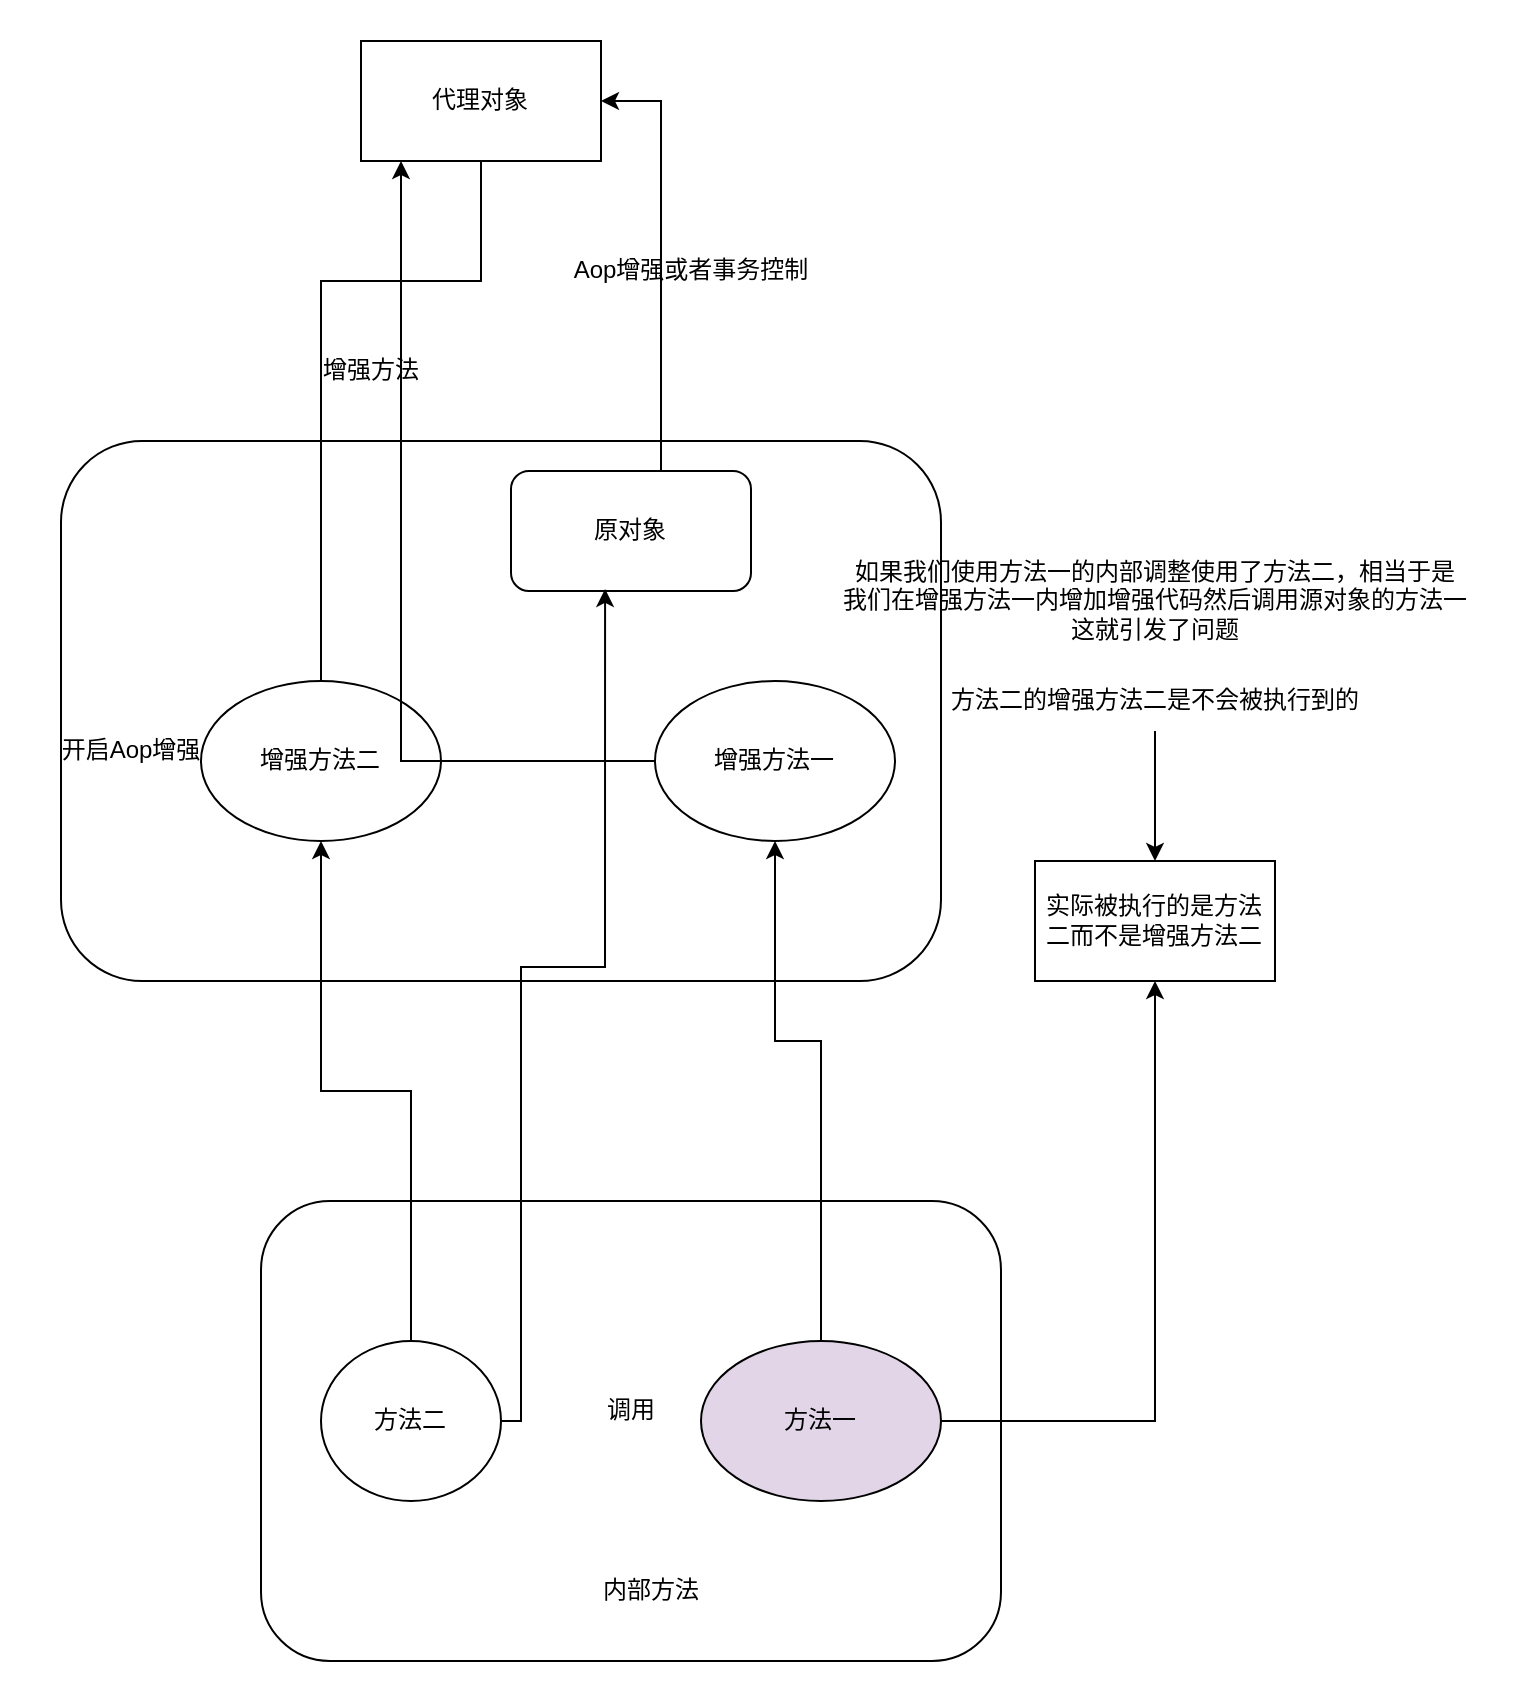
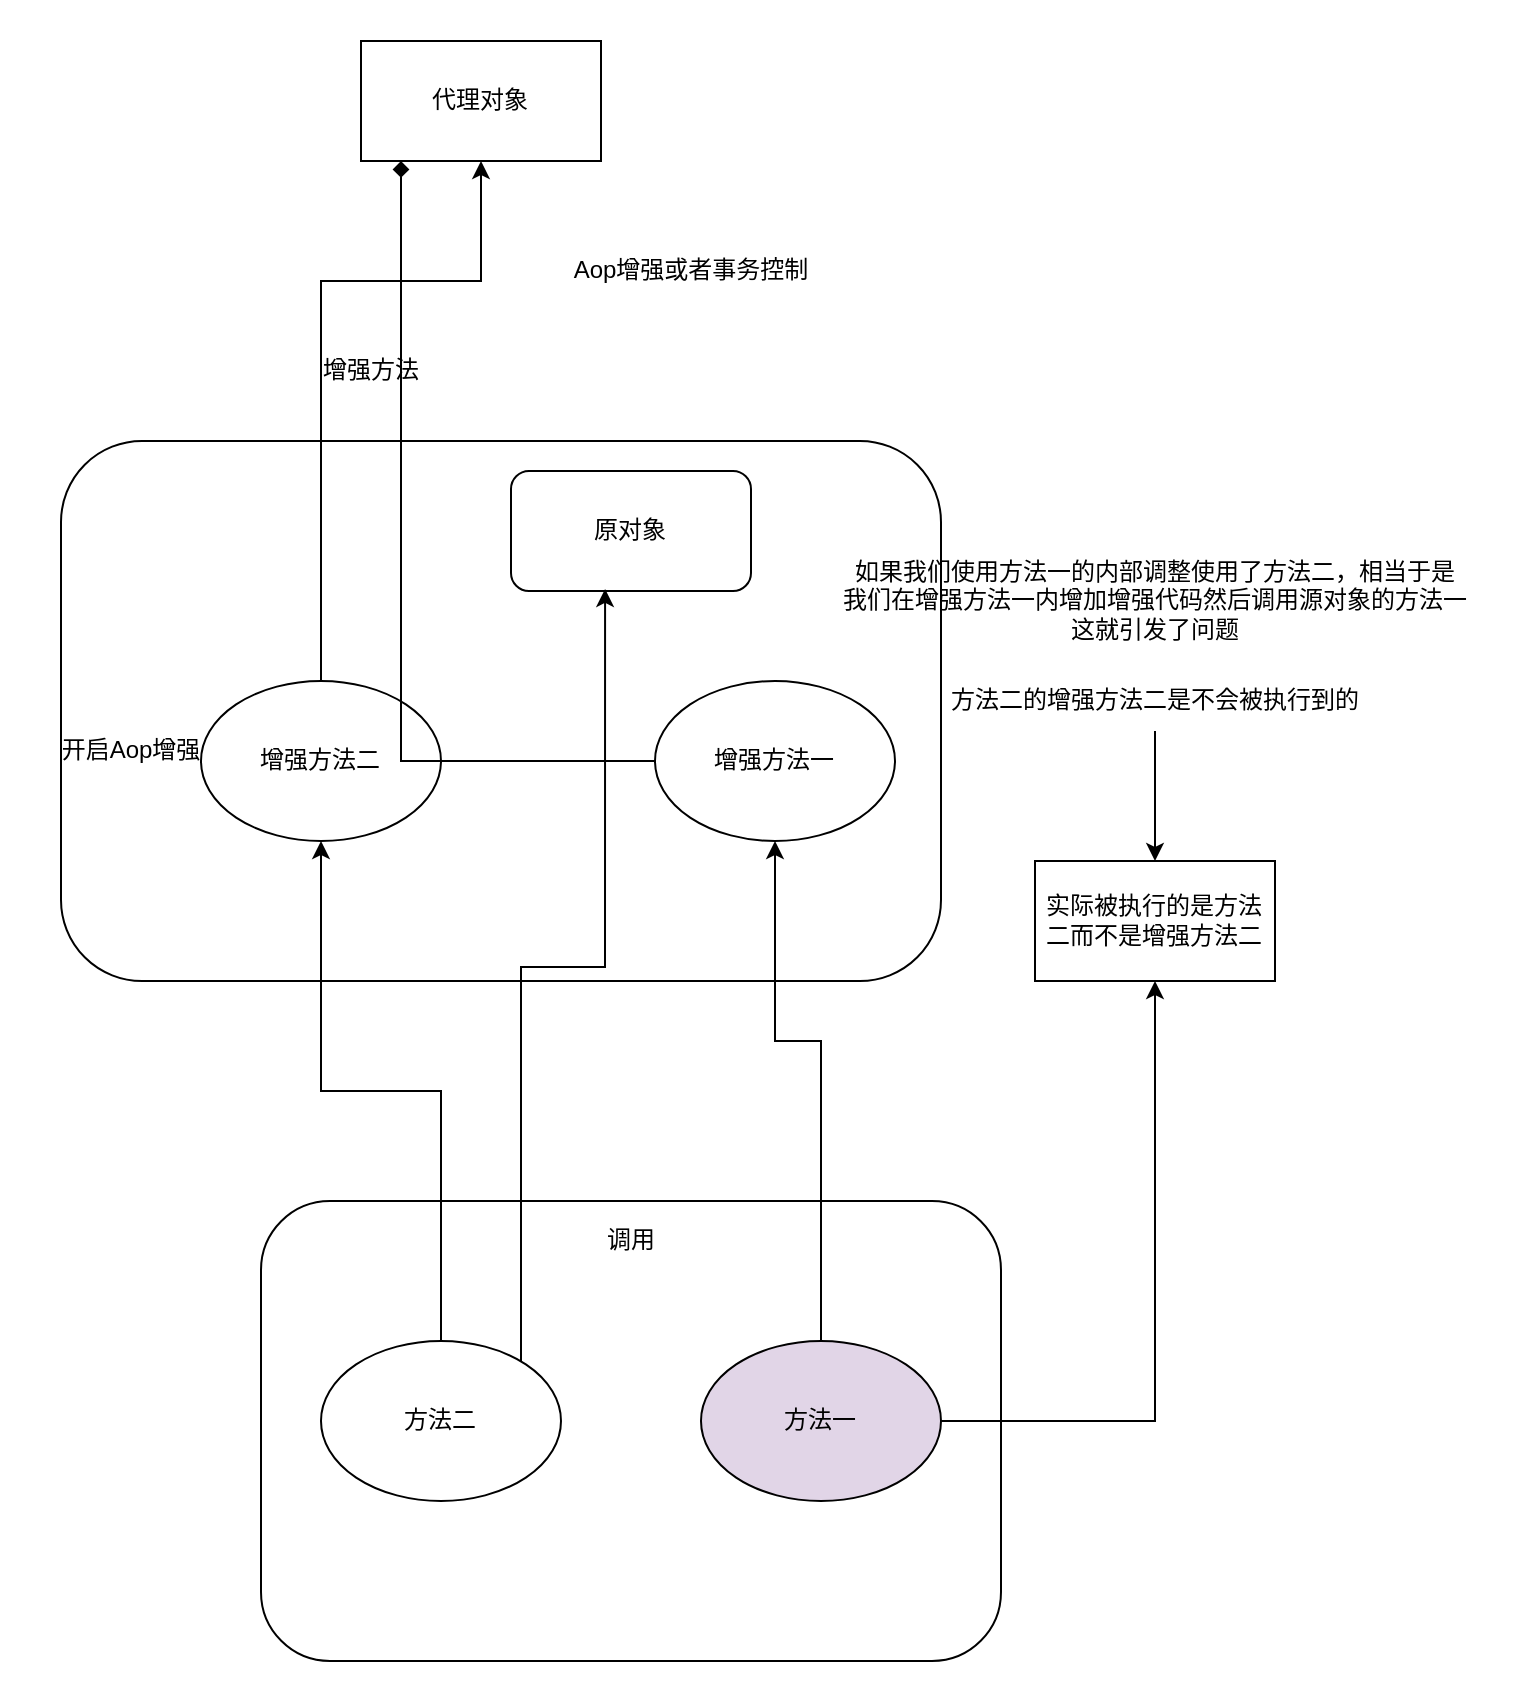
(481, 170) -> (481, 176)
(401, 176) -> (401, 177)
(661, 263) -> none
(631, 1411) -> (631, 1241)
(411, 1421) -> (441, 1421)
(651, 1591) -> none
